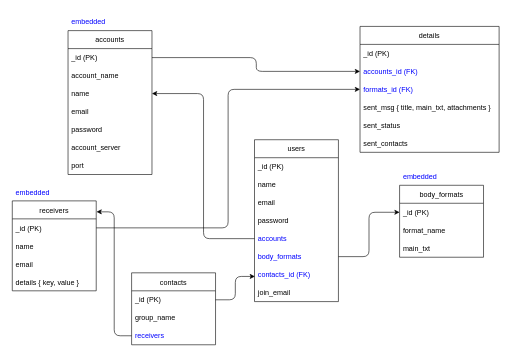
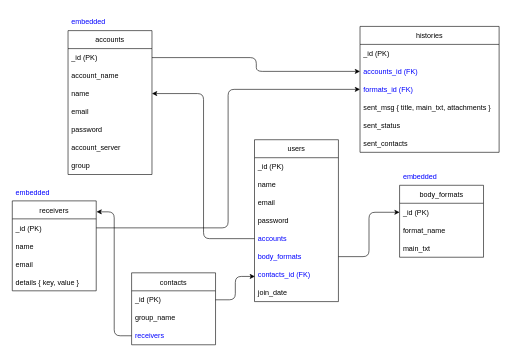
(430, 35) -> (430, 35)
(79, 166) -> (81, 166)
(275, 293) -> (275, 293)
